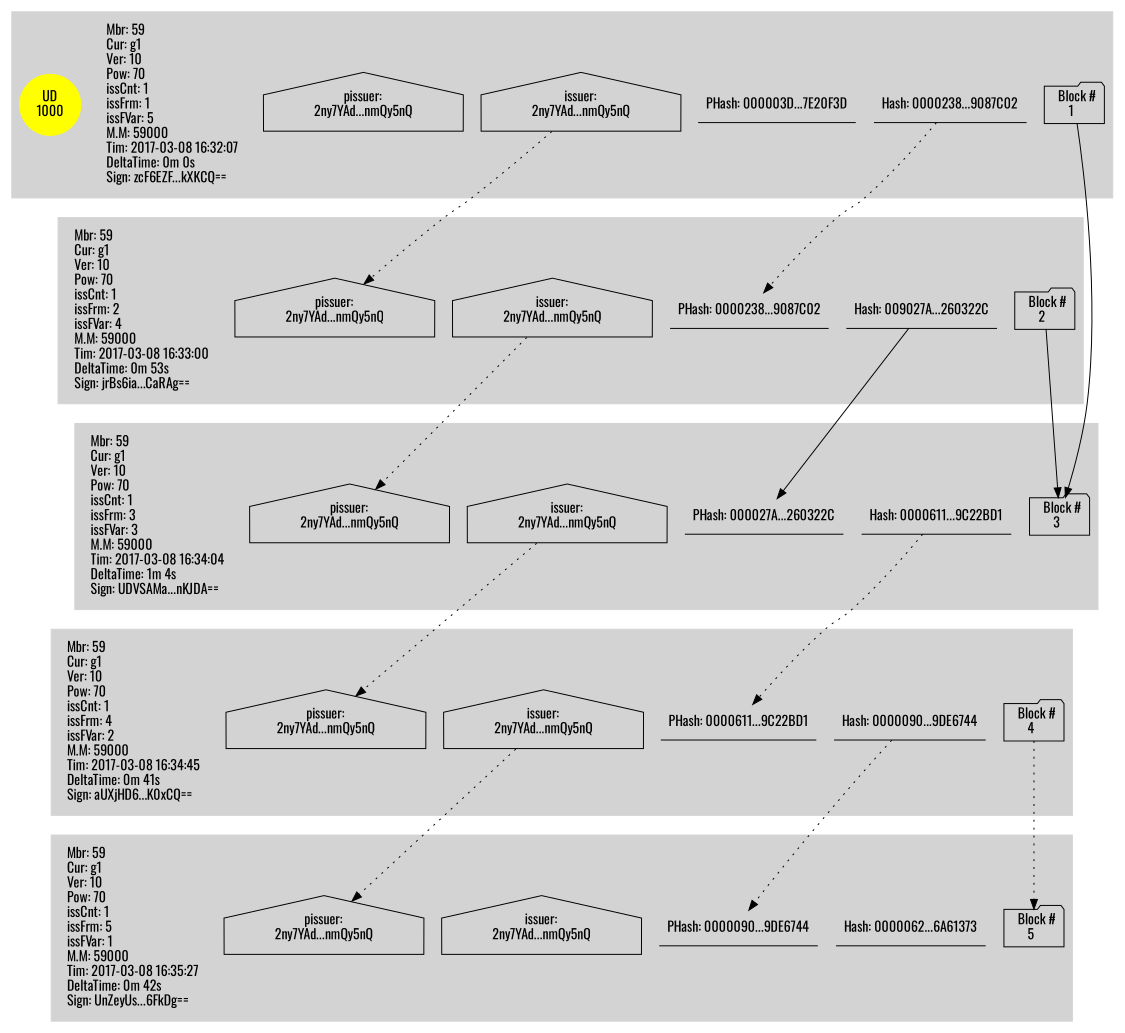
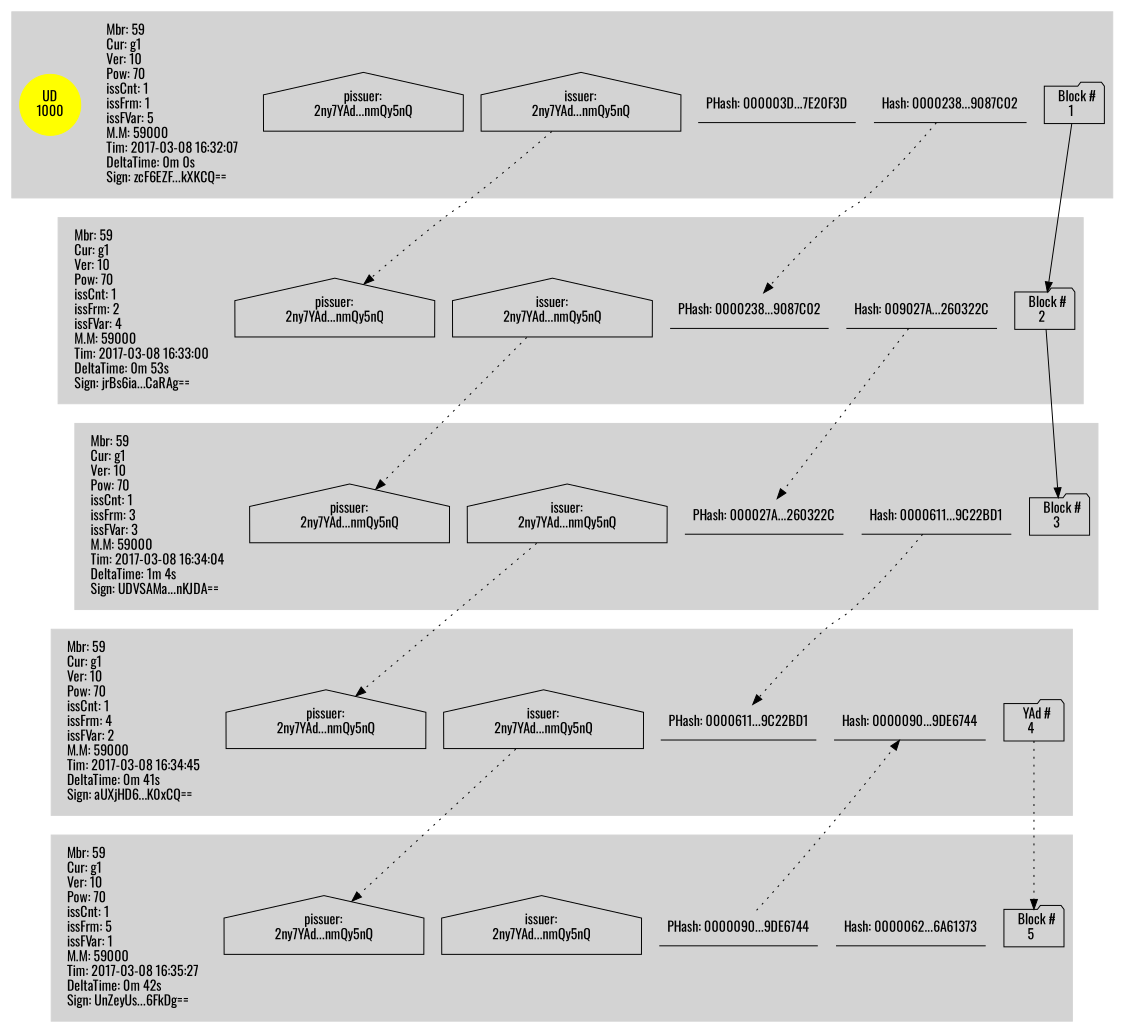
(1092, 307) -> (1060, 207)
(846, 410) -> (846, 410)
(1034, 722) -> (1034, 722)
(818, 824) -> (830, 826)
